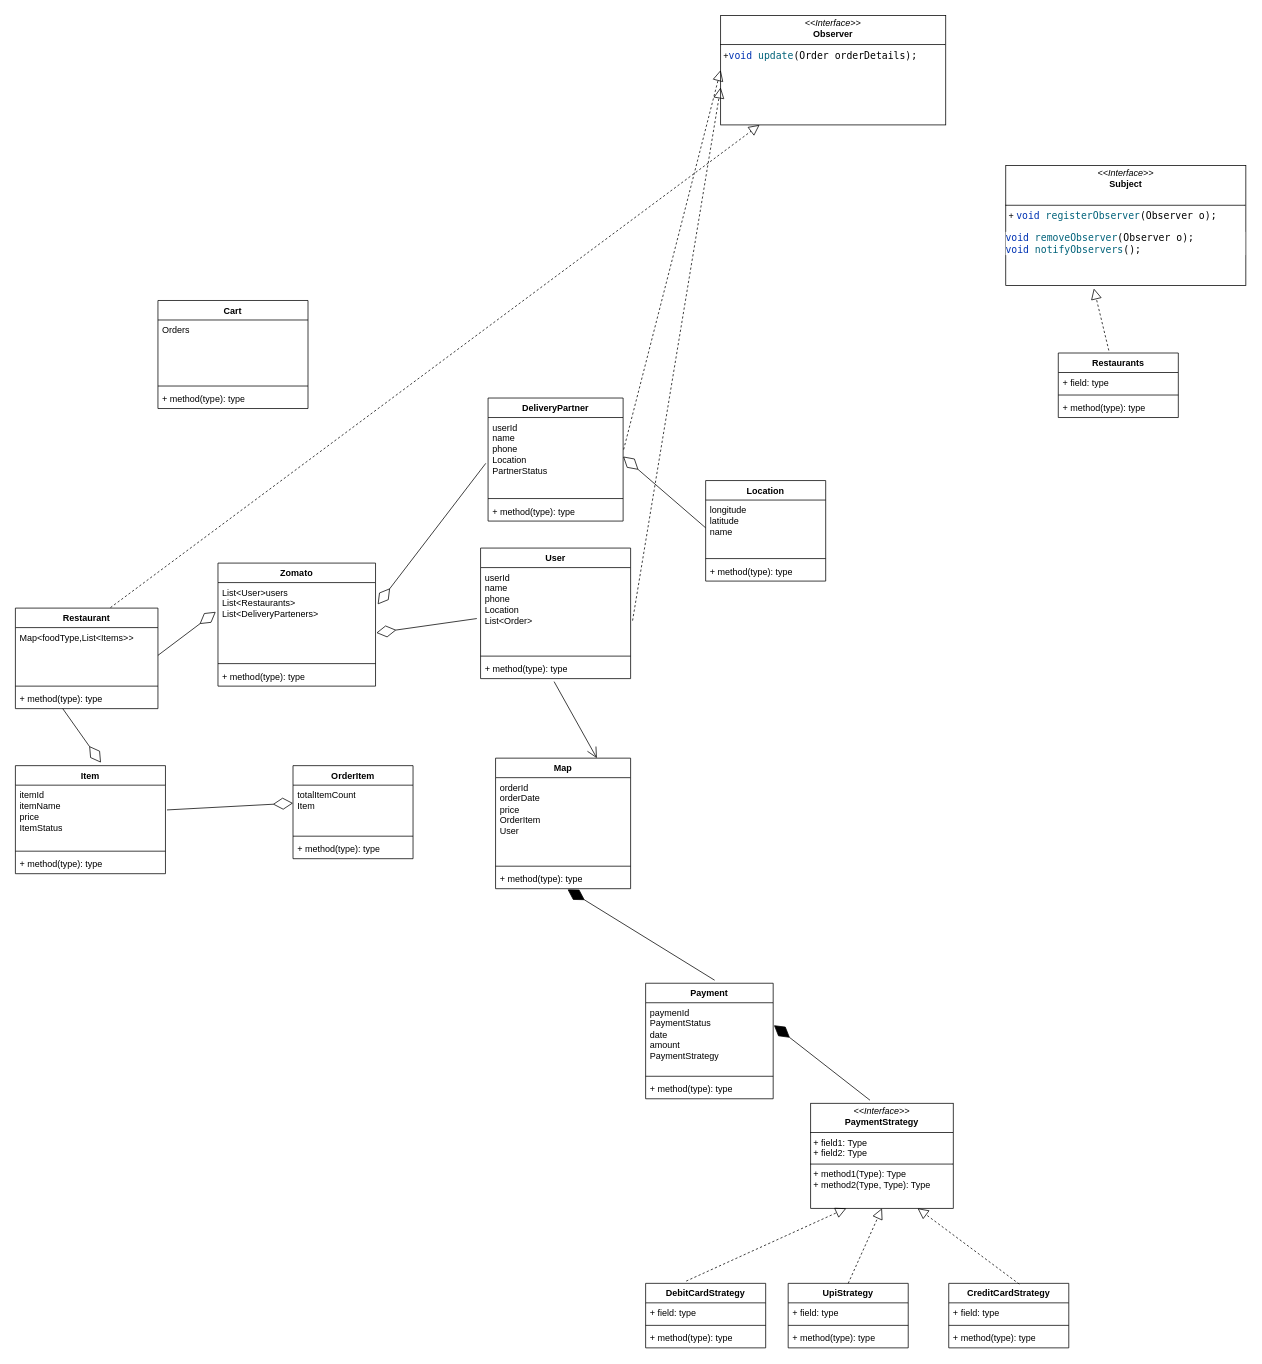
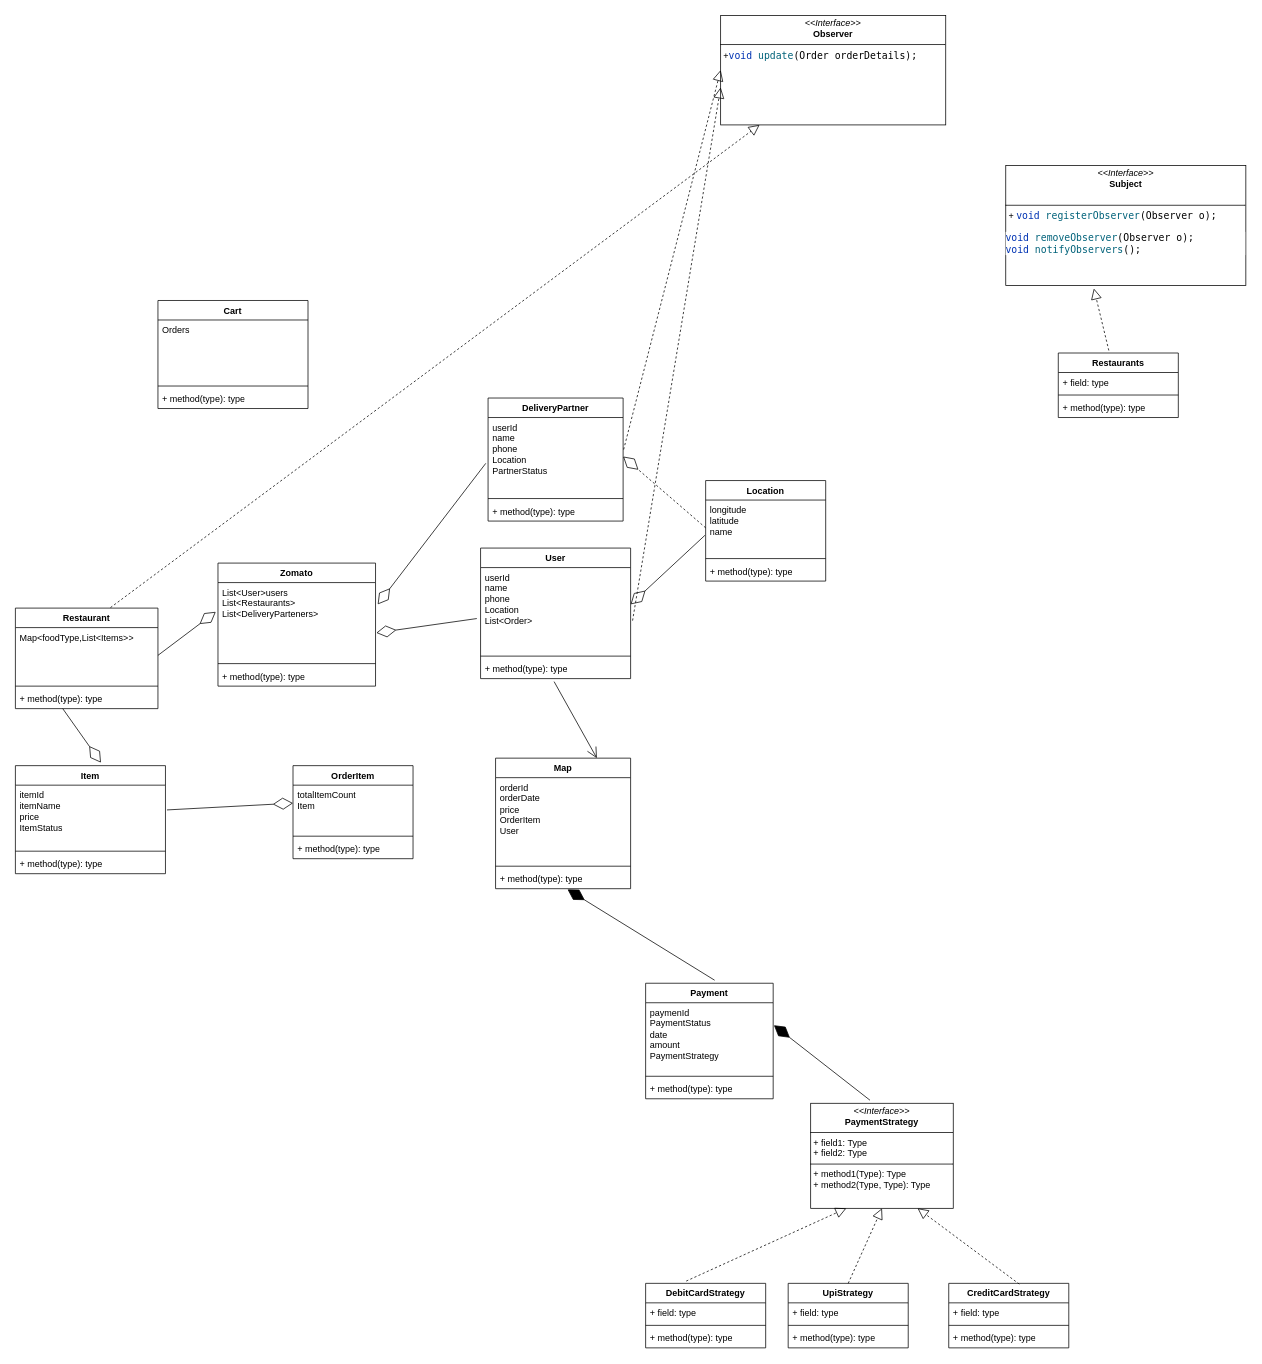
(670, 497) -> (670, 497)
none -> (674, 563)
